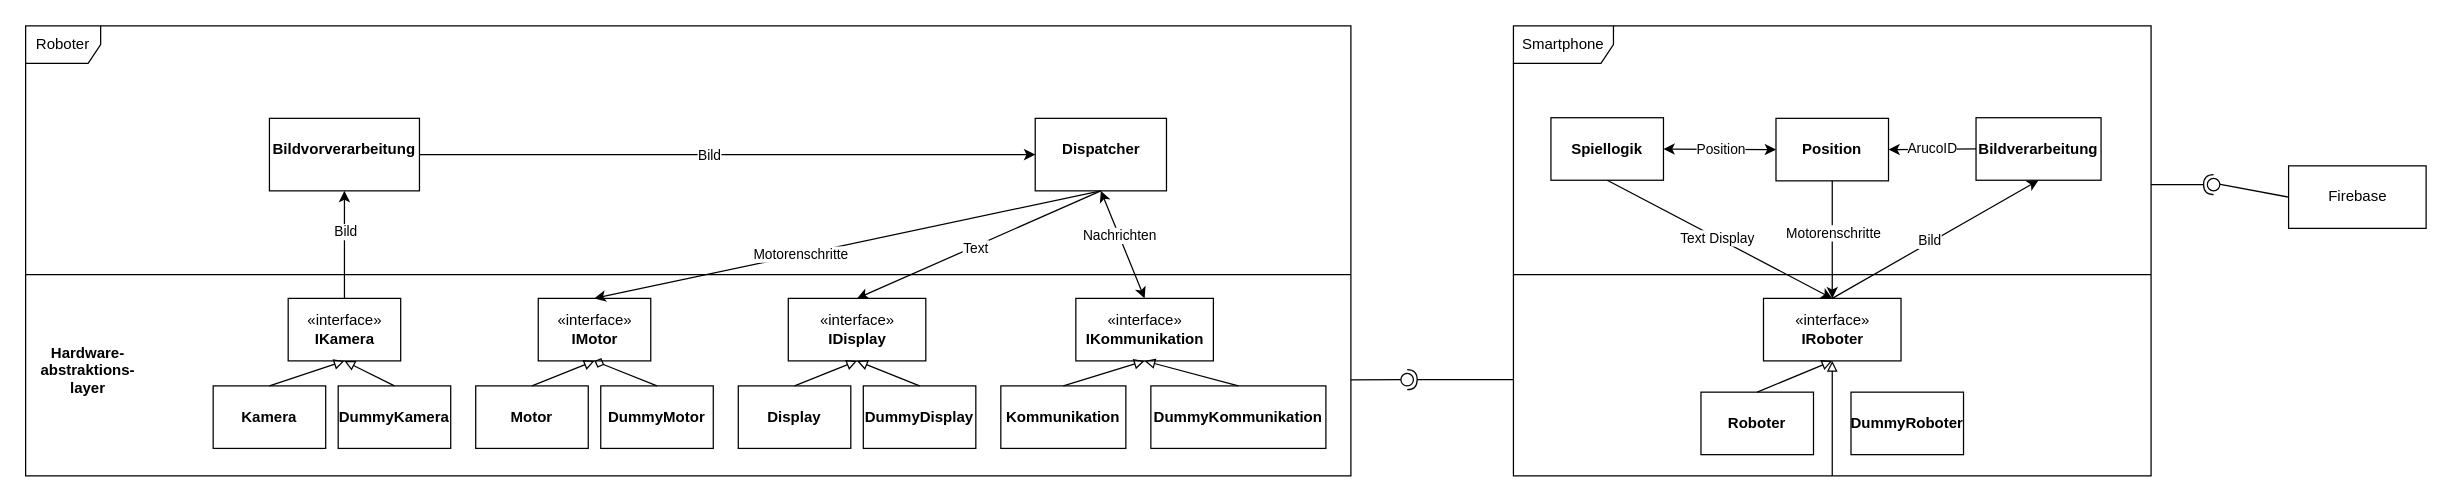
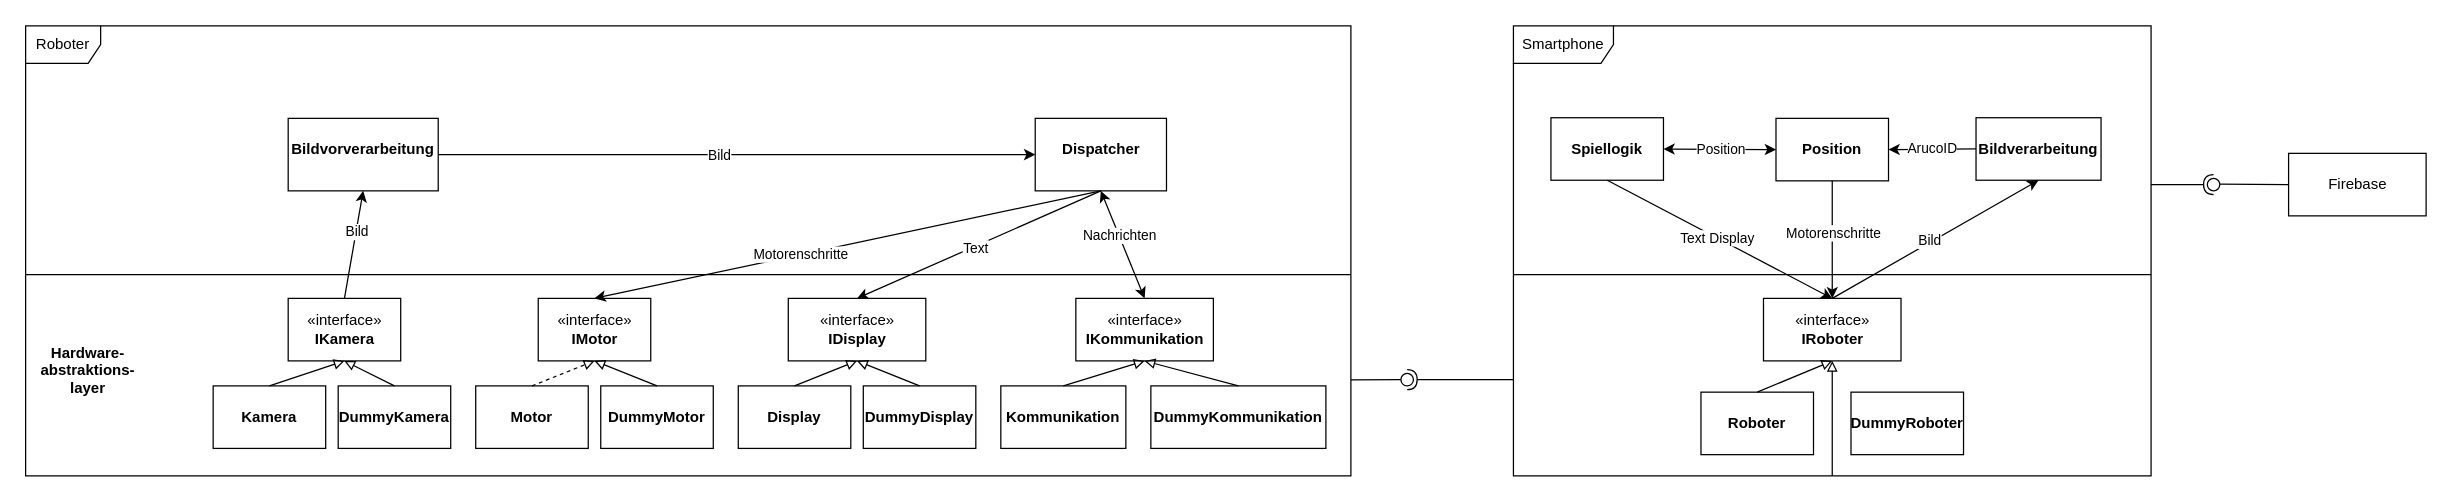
(344, 154) -> (363, 154)
(2357, 197) -> (2357, 184)
(605, 365) -> (605, 365)
(557, 376) -> (557, 376)
